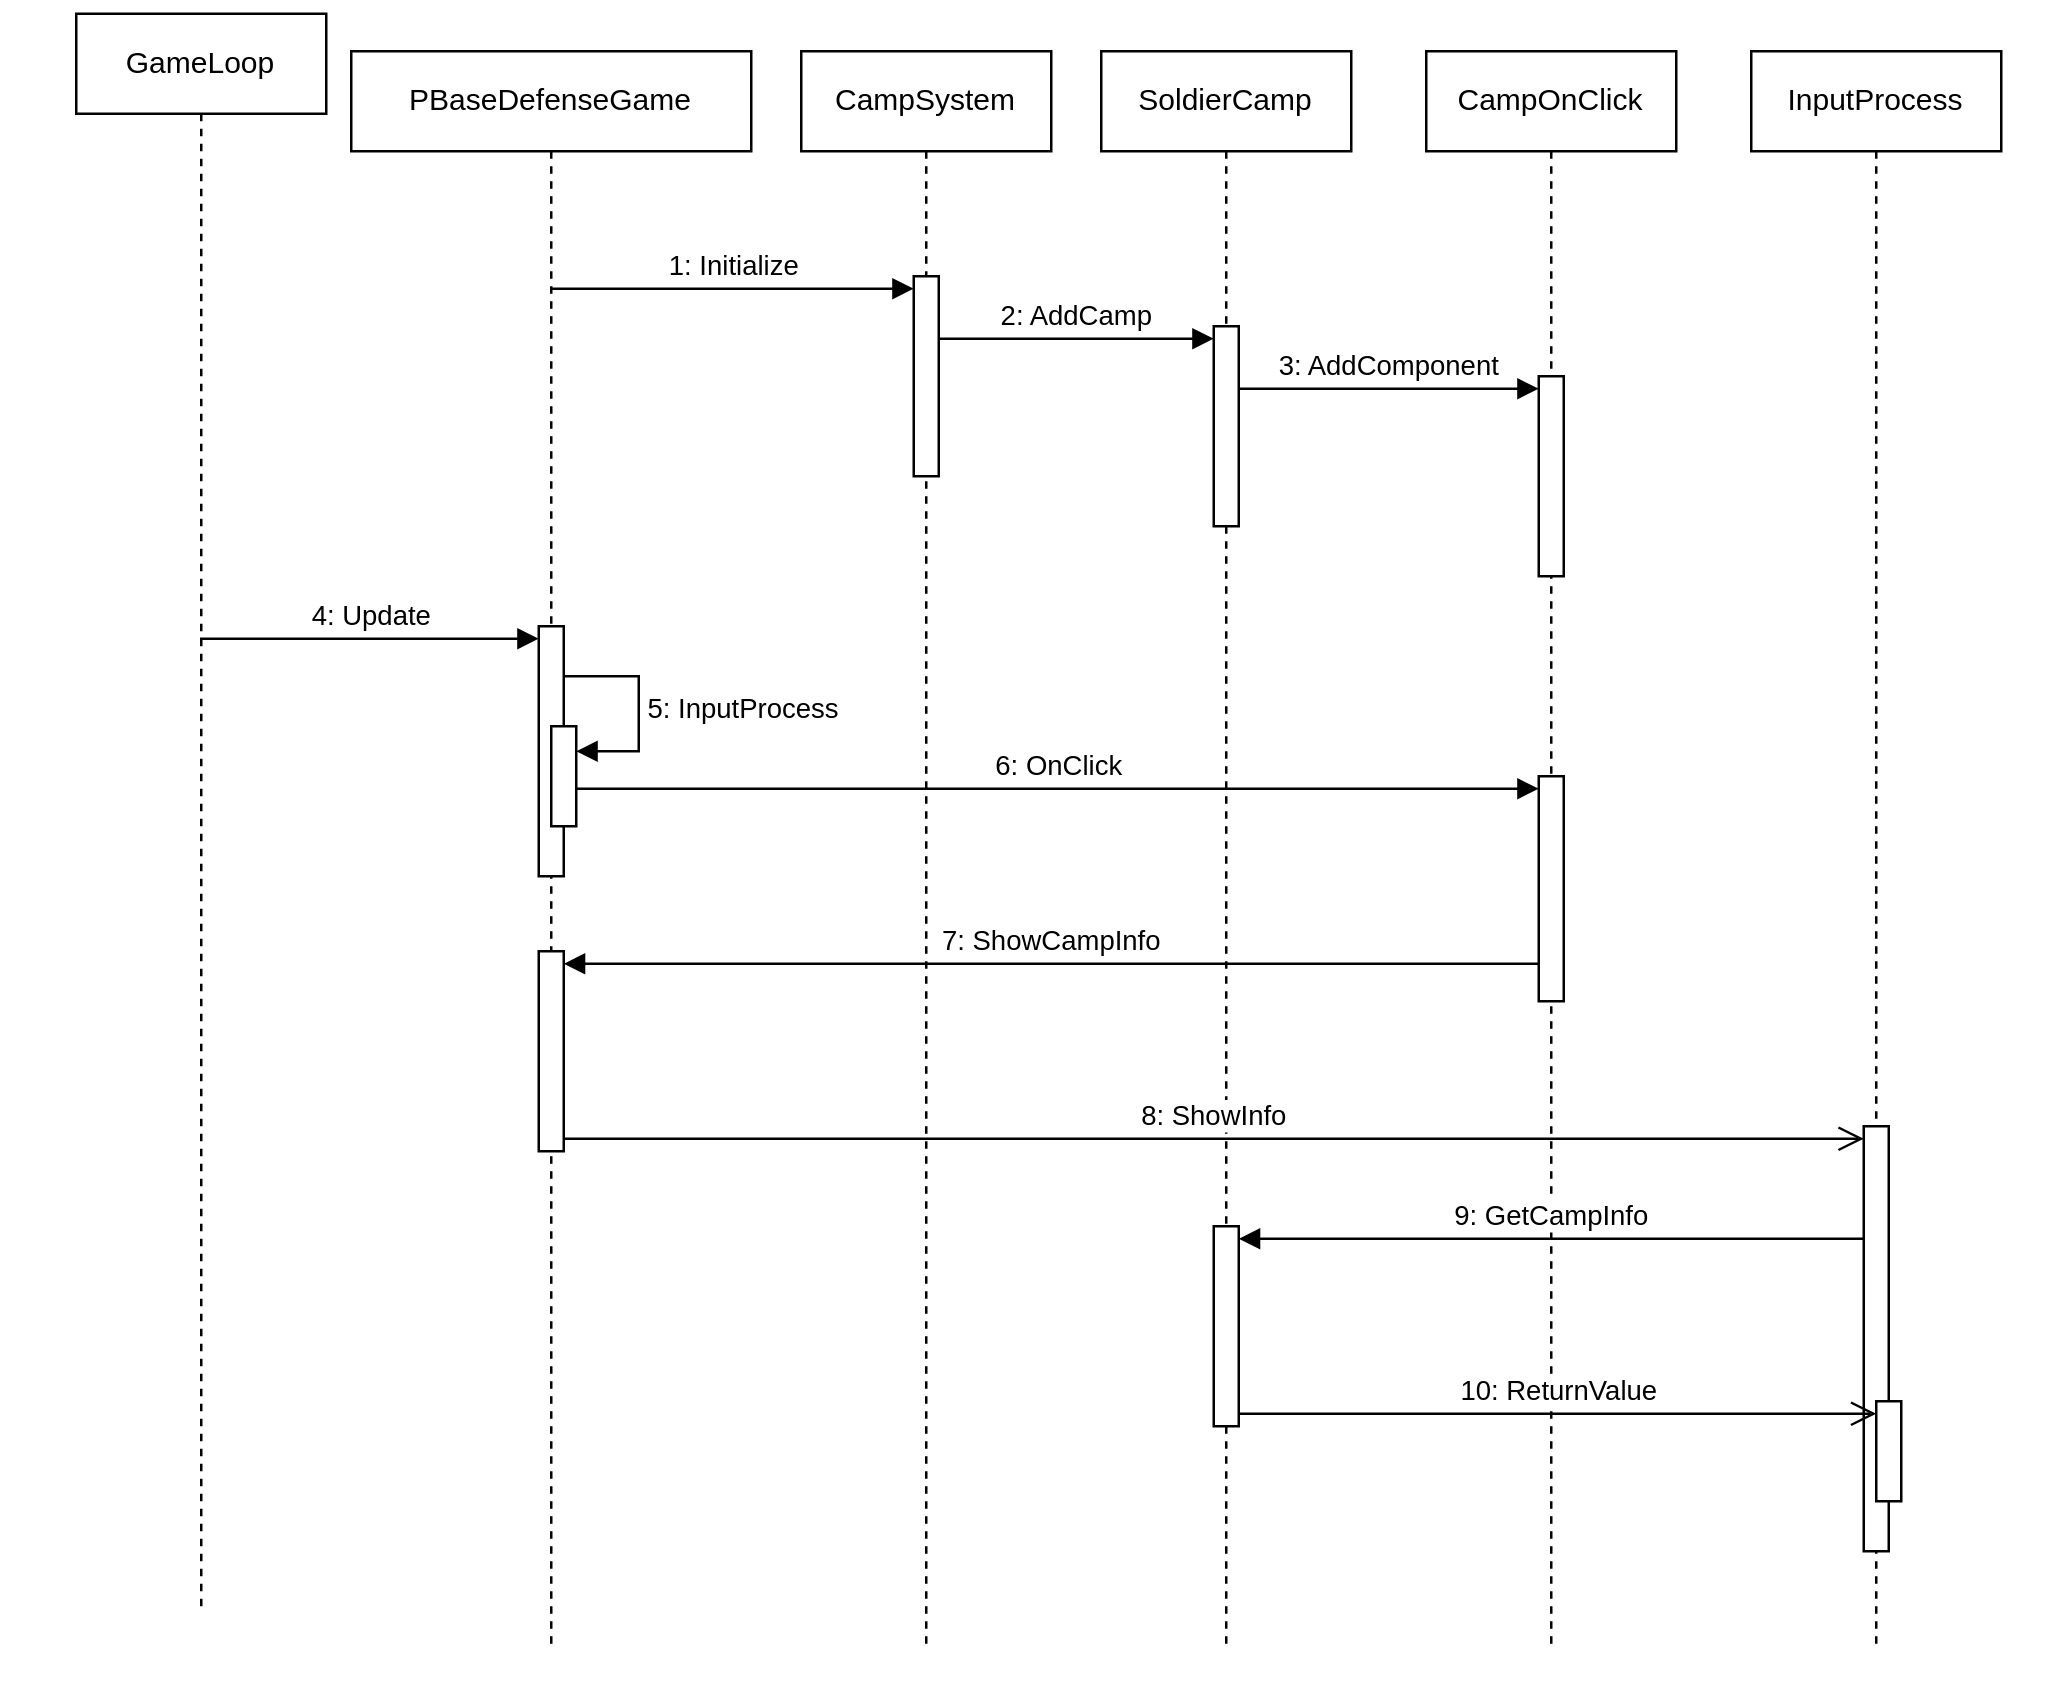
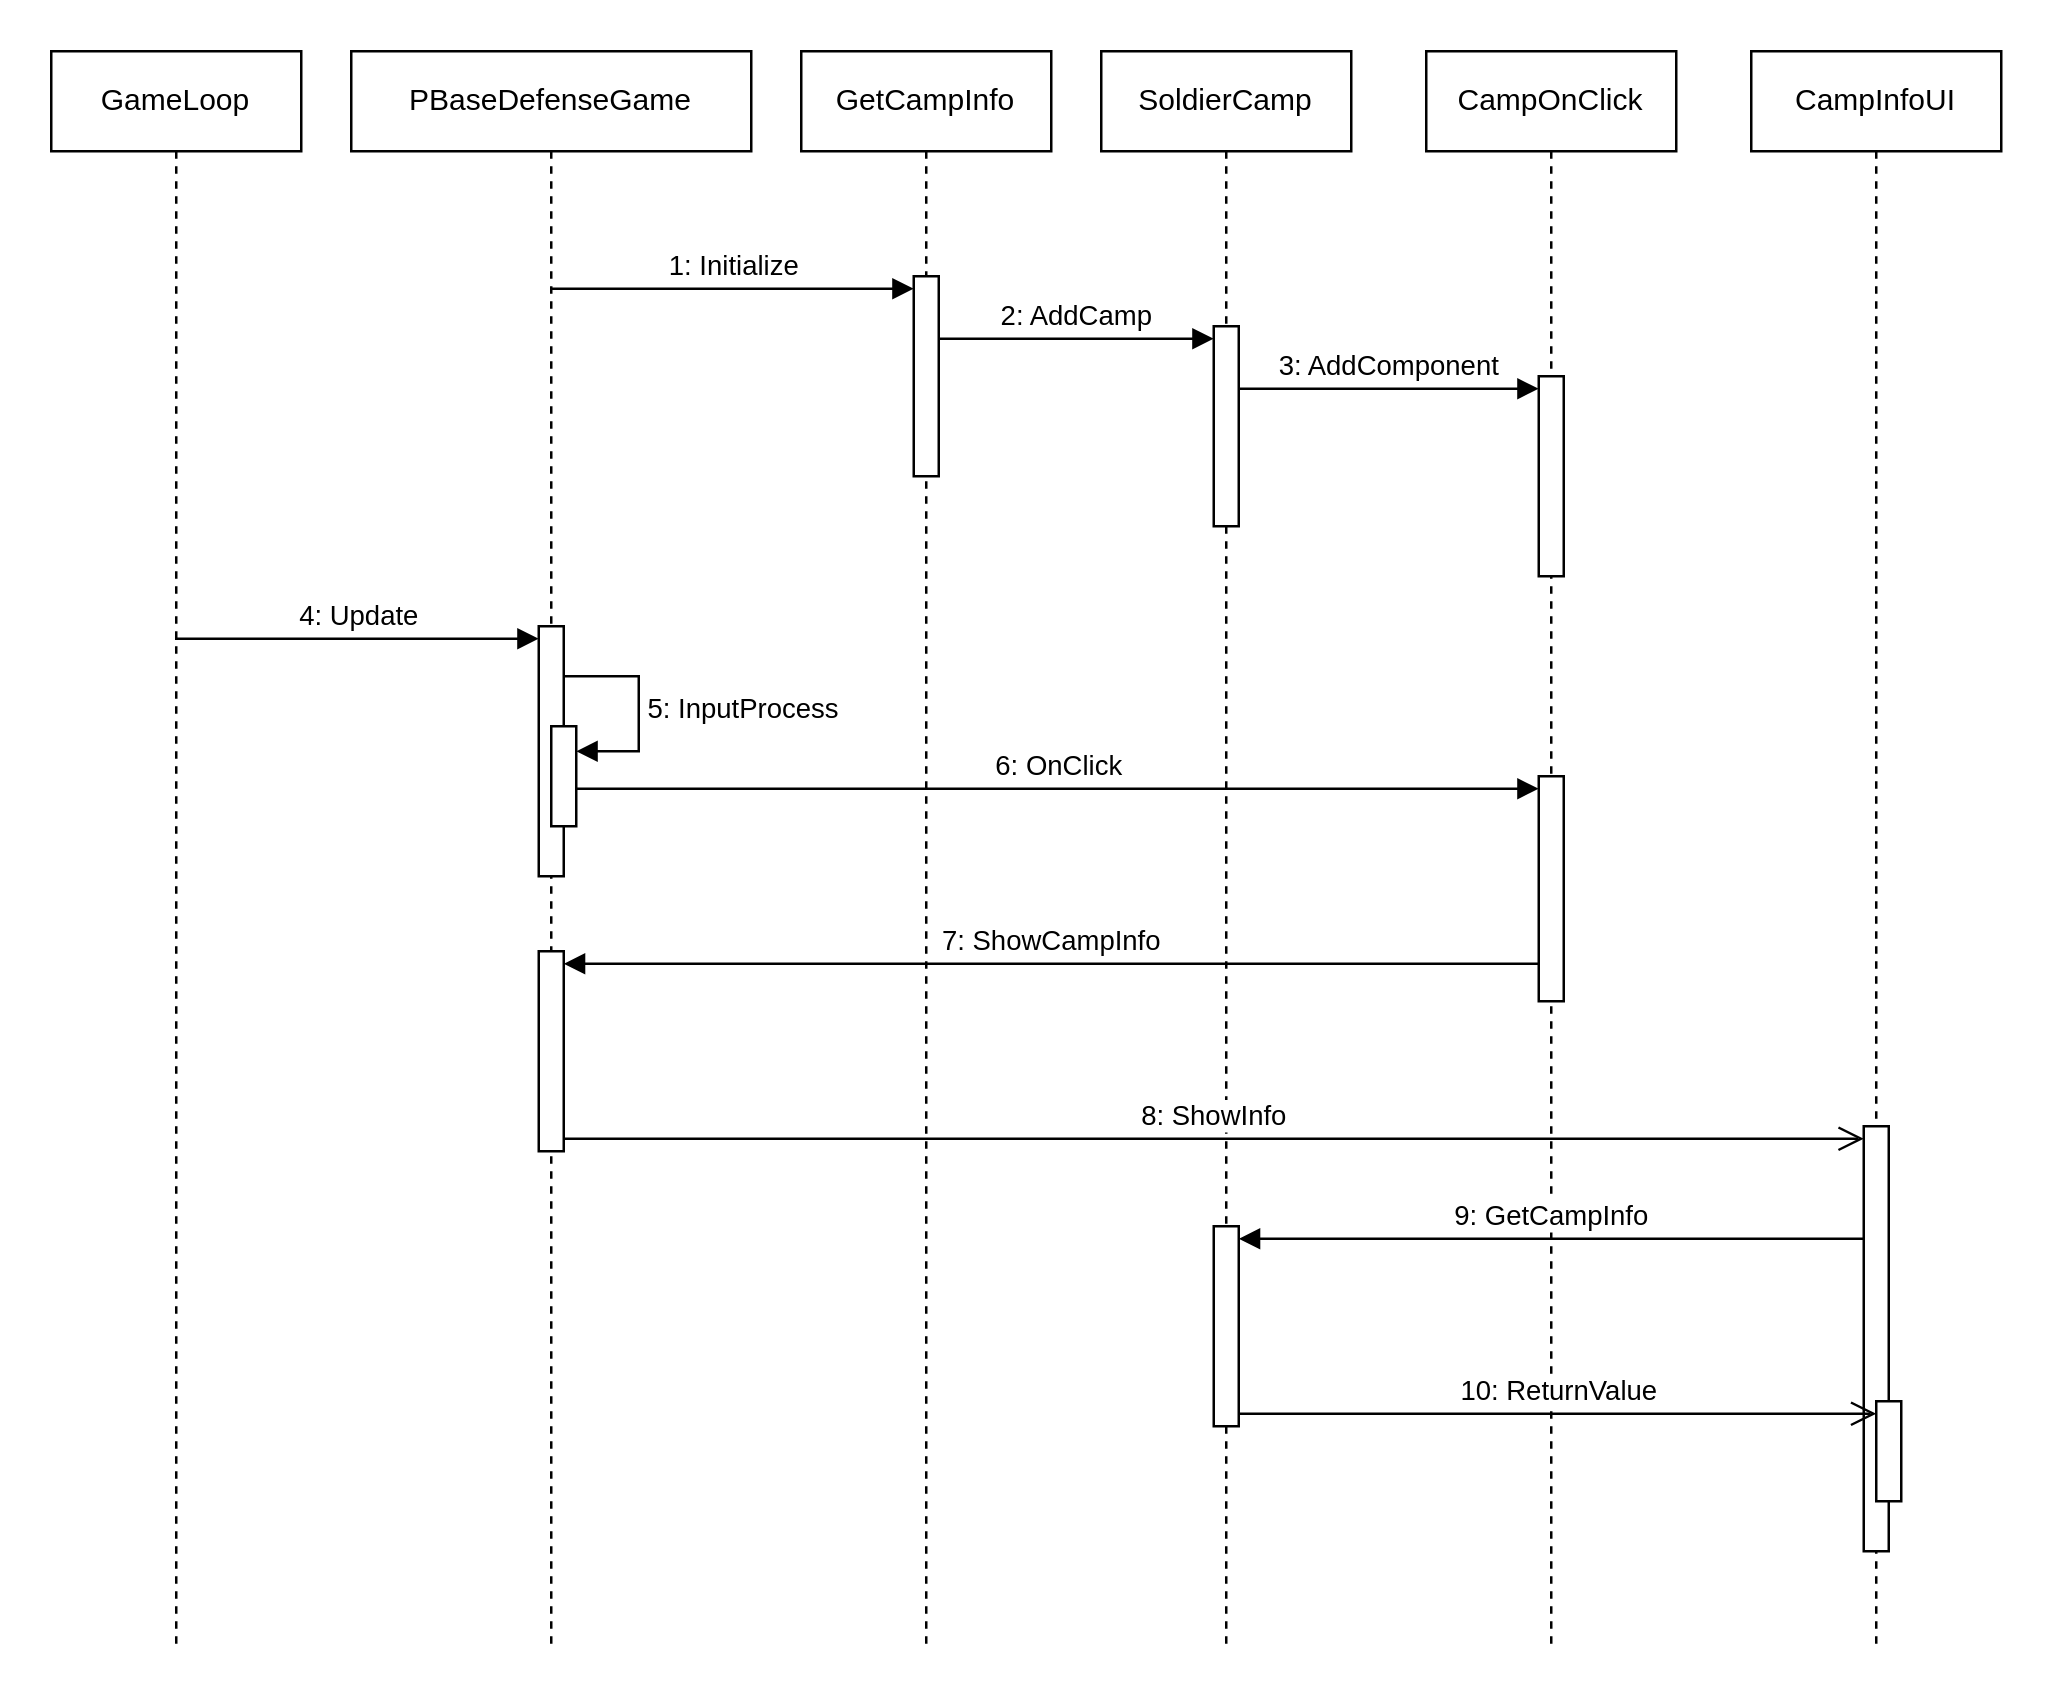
(926, 101) -> (926, 101)
(1876, 101) -> (1876, 101)
(201, 814) -> (176, 851)
